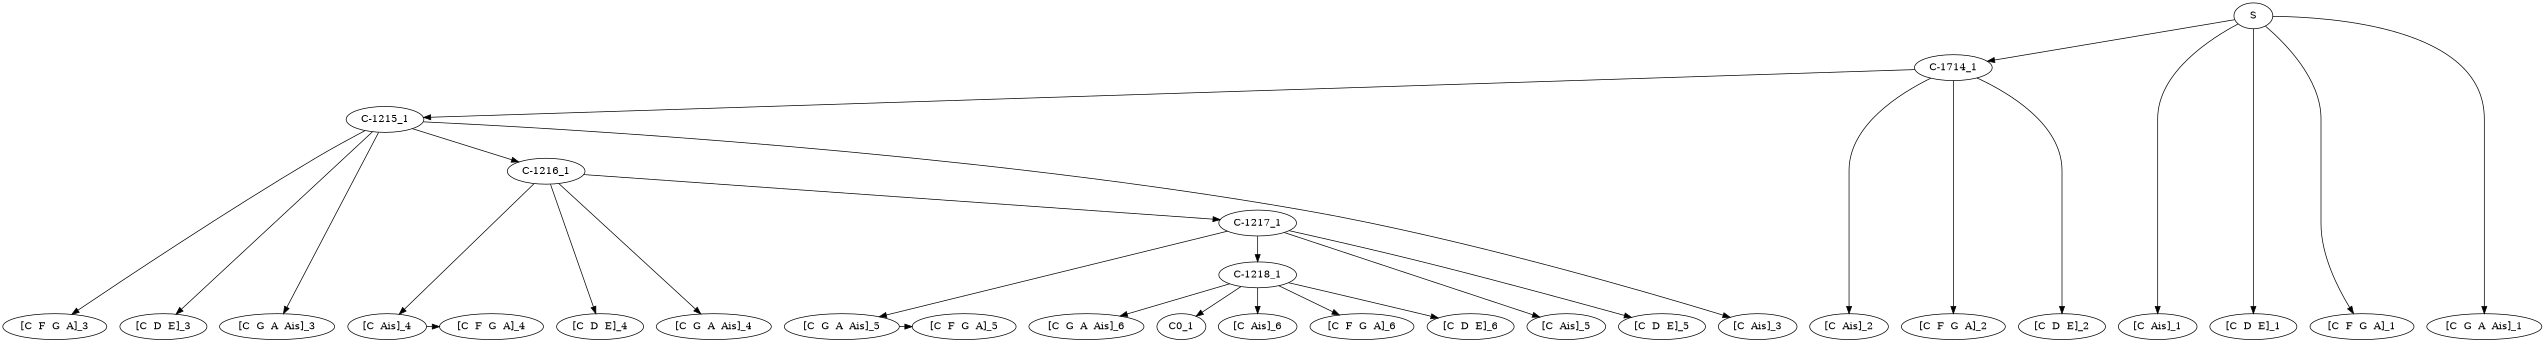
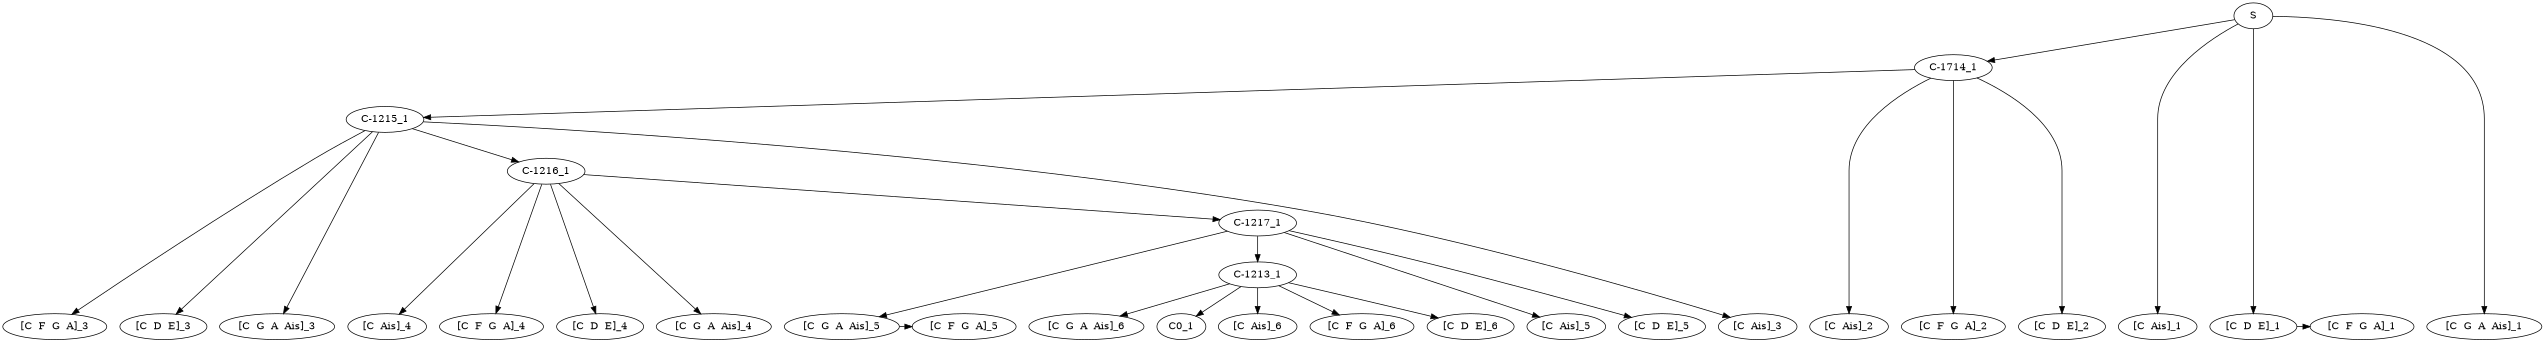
(2321, 160) -> (2300, 327)
(1258, 275) -> (1258, 275)
(429, 327) -> (520, 245)
